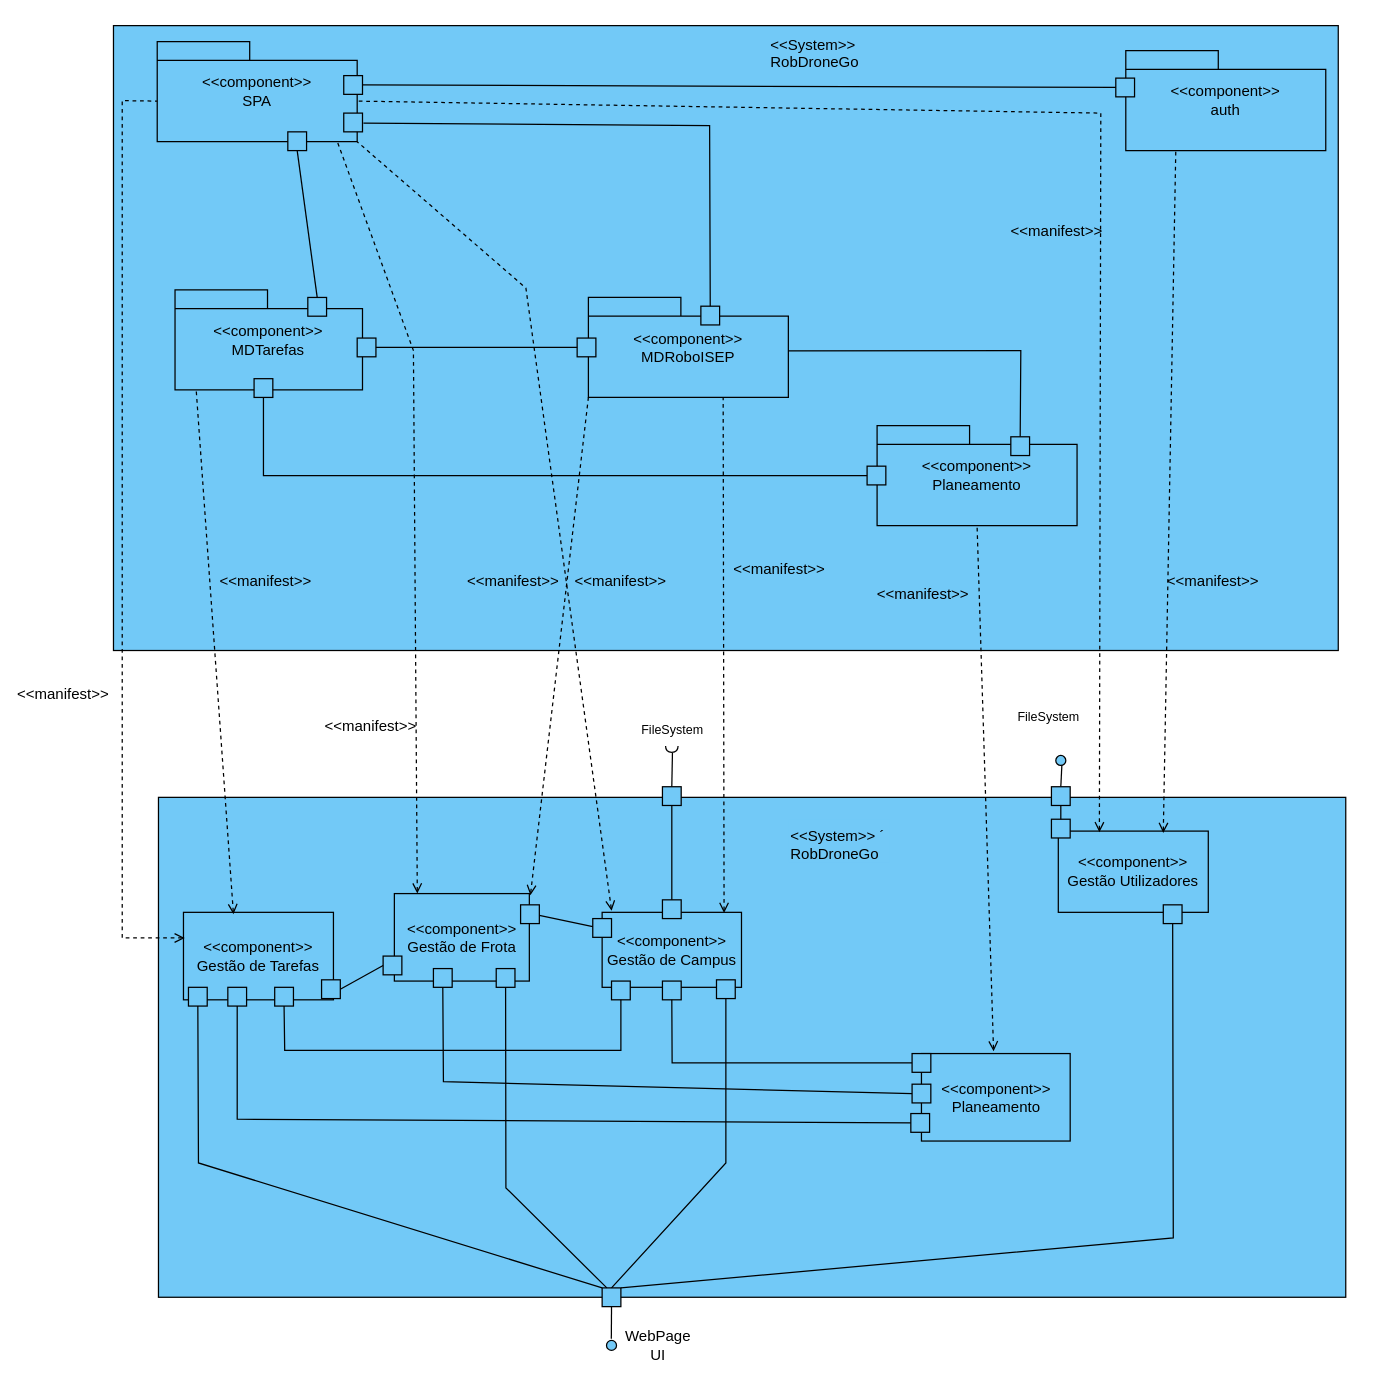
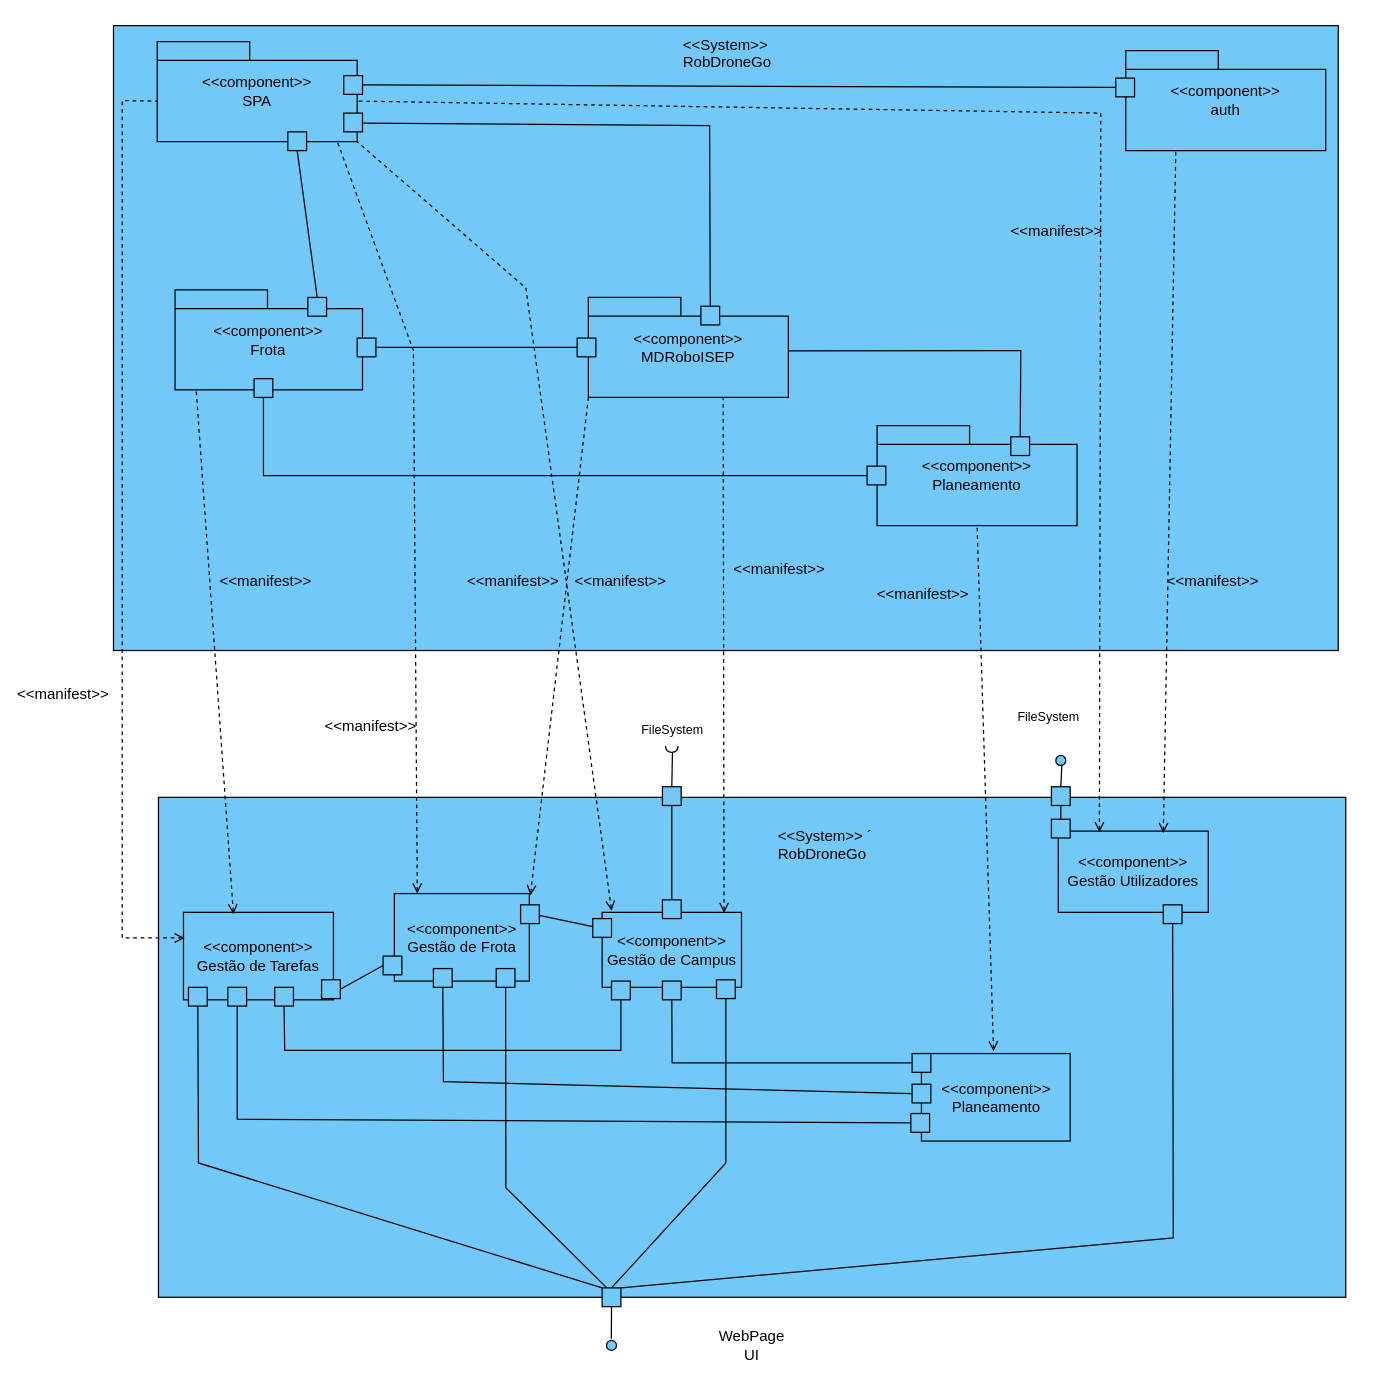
(817, 53) -> (729, 53)
(268, 341) -> (268, 341)
(839, 841) -> (826, 841)
(658, 1346) -> (752, 1346)
